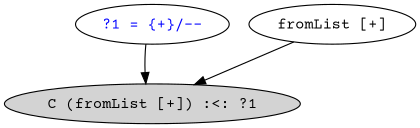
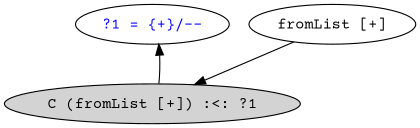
(145, 58) -> (160, 69)
